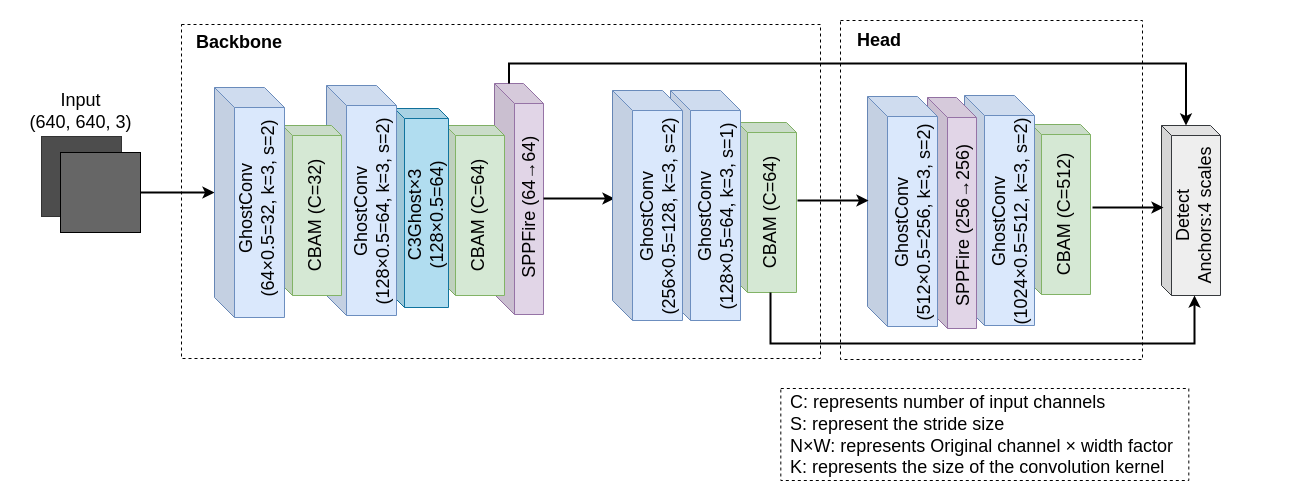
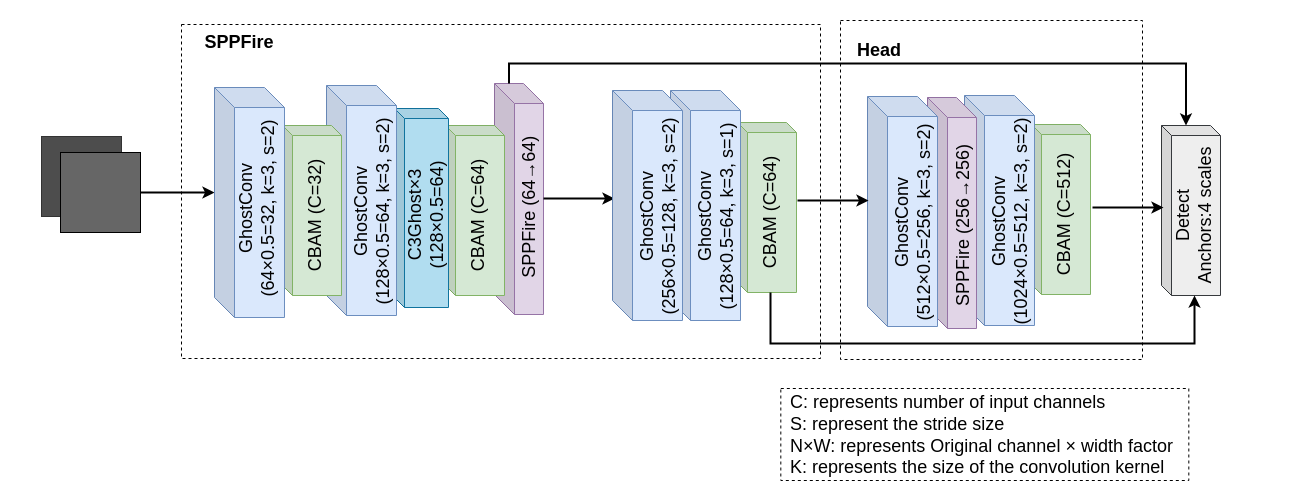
(879, 40) -> (879, 50)
(240, 43) -> (240, 43)
(81, 112) -> none
